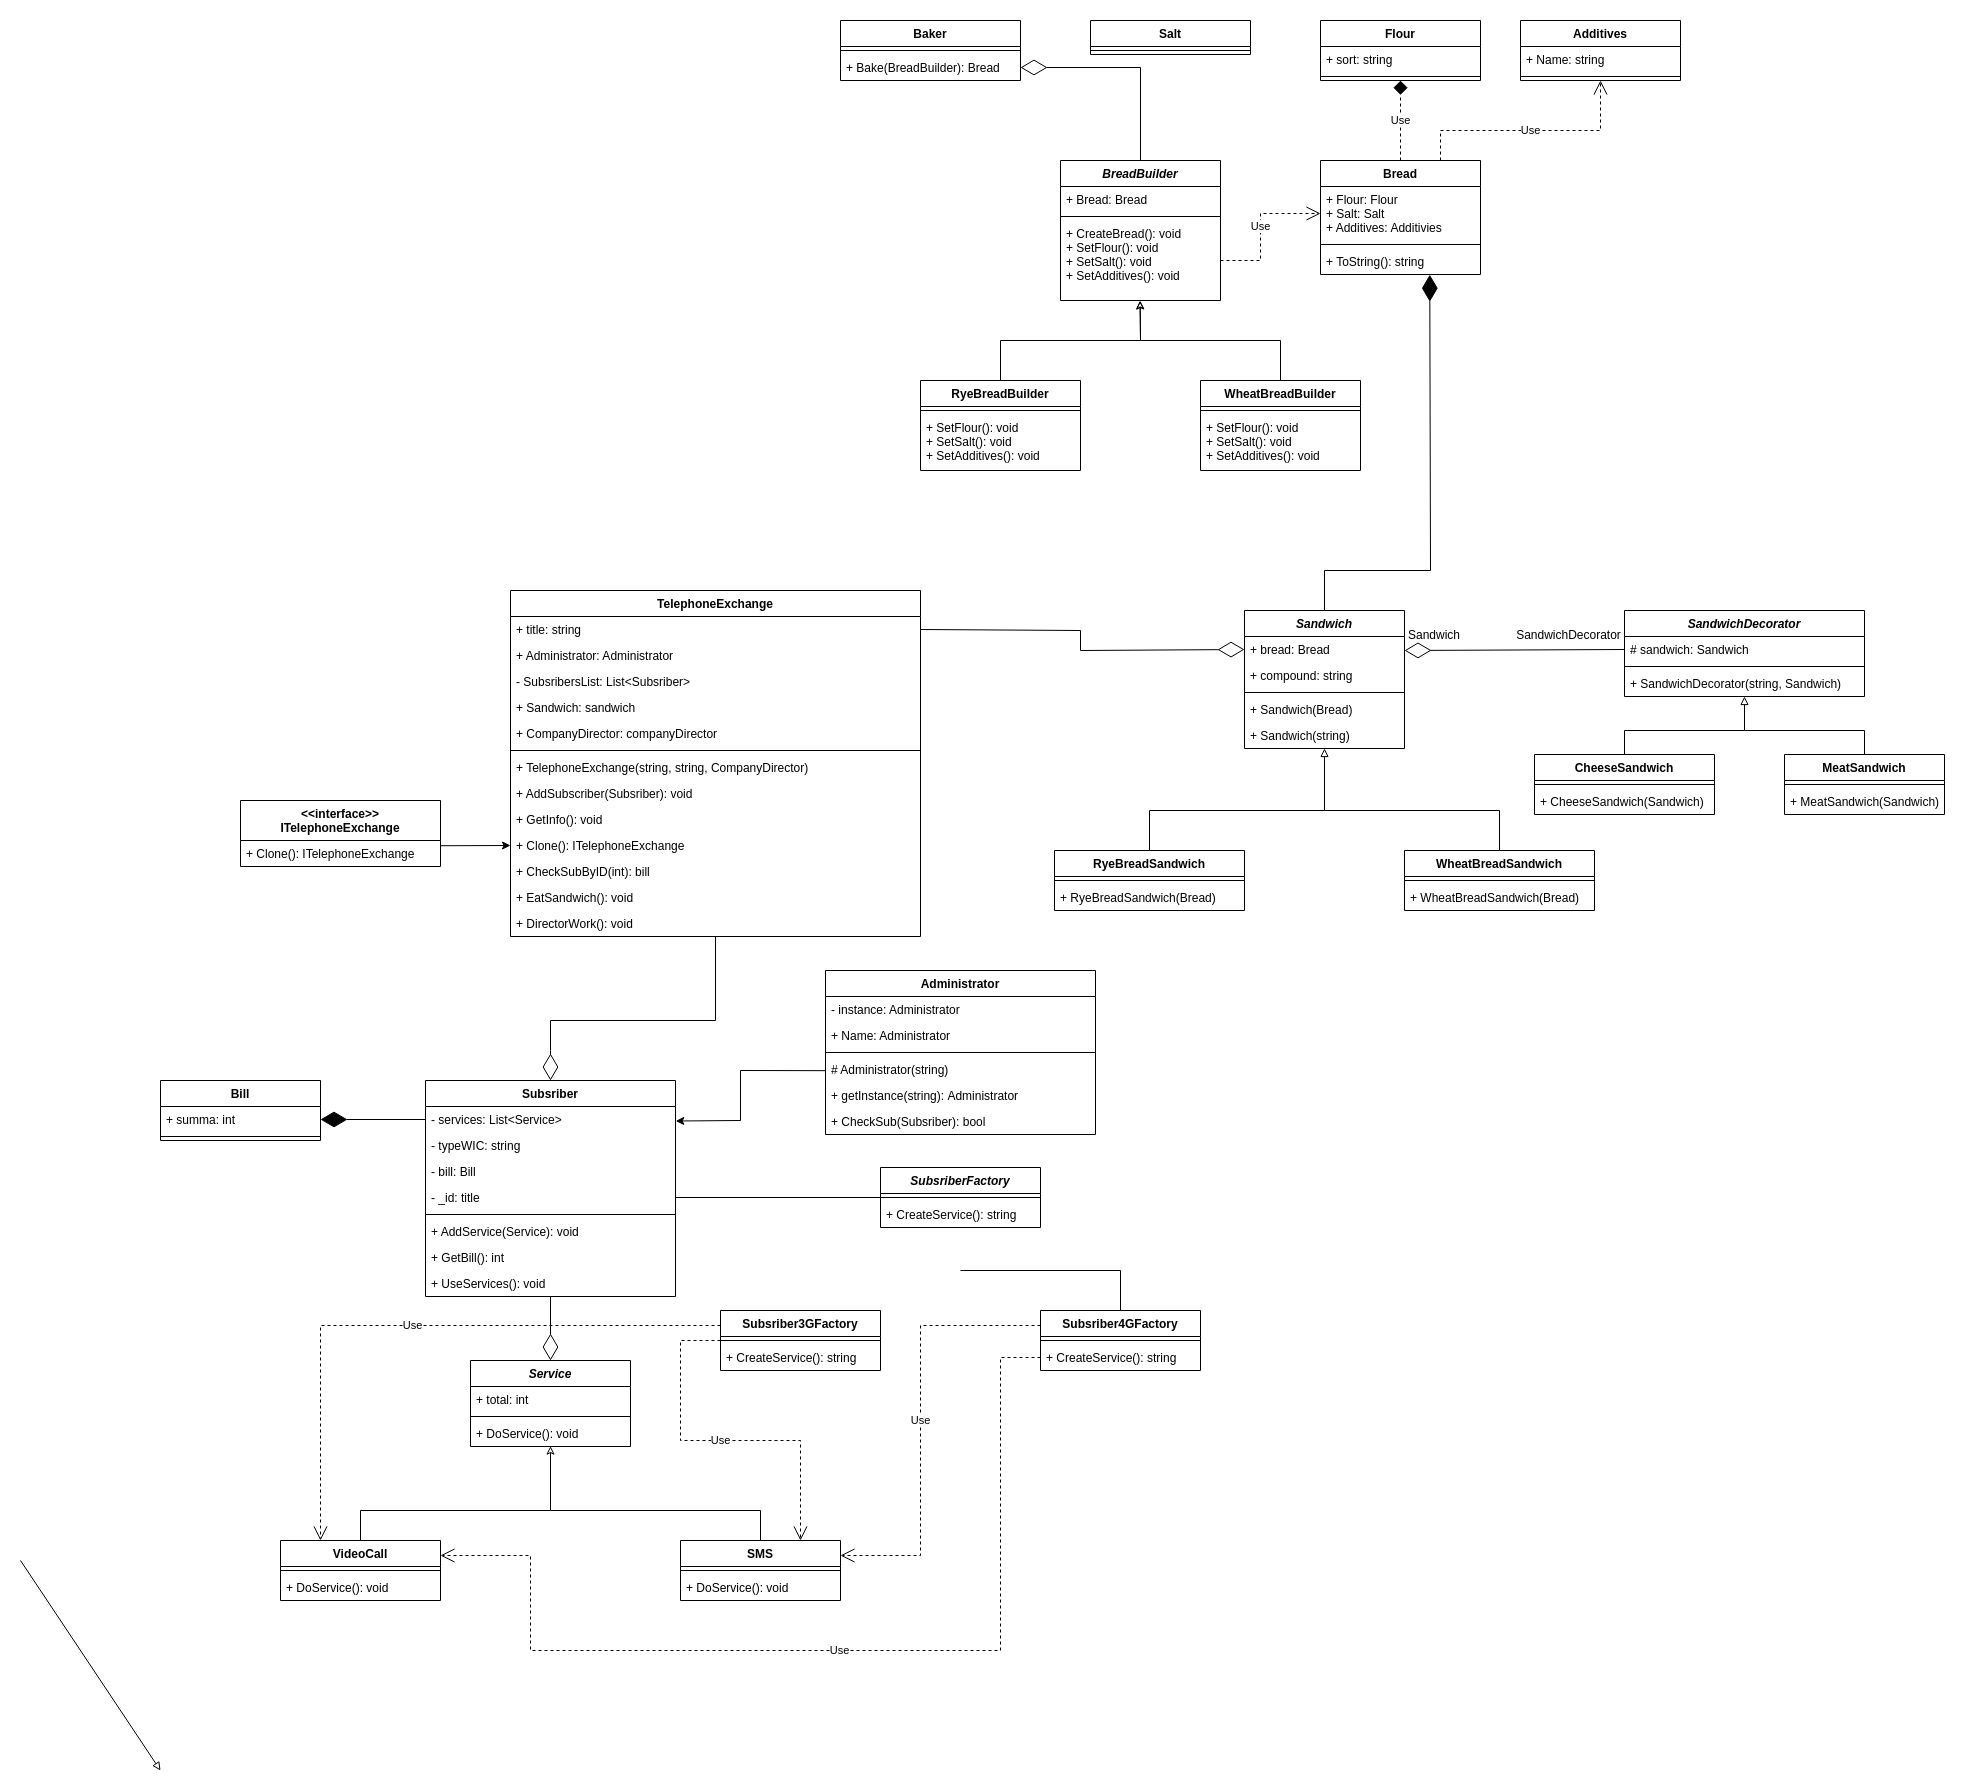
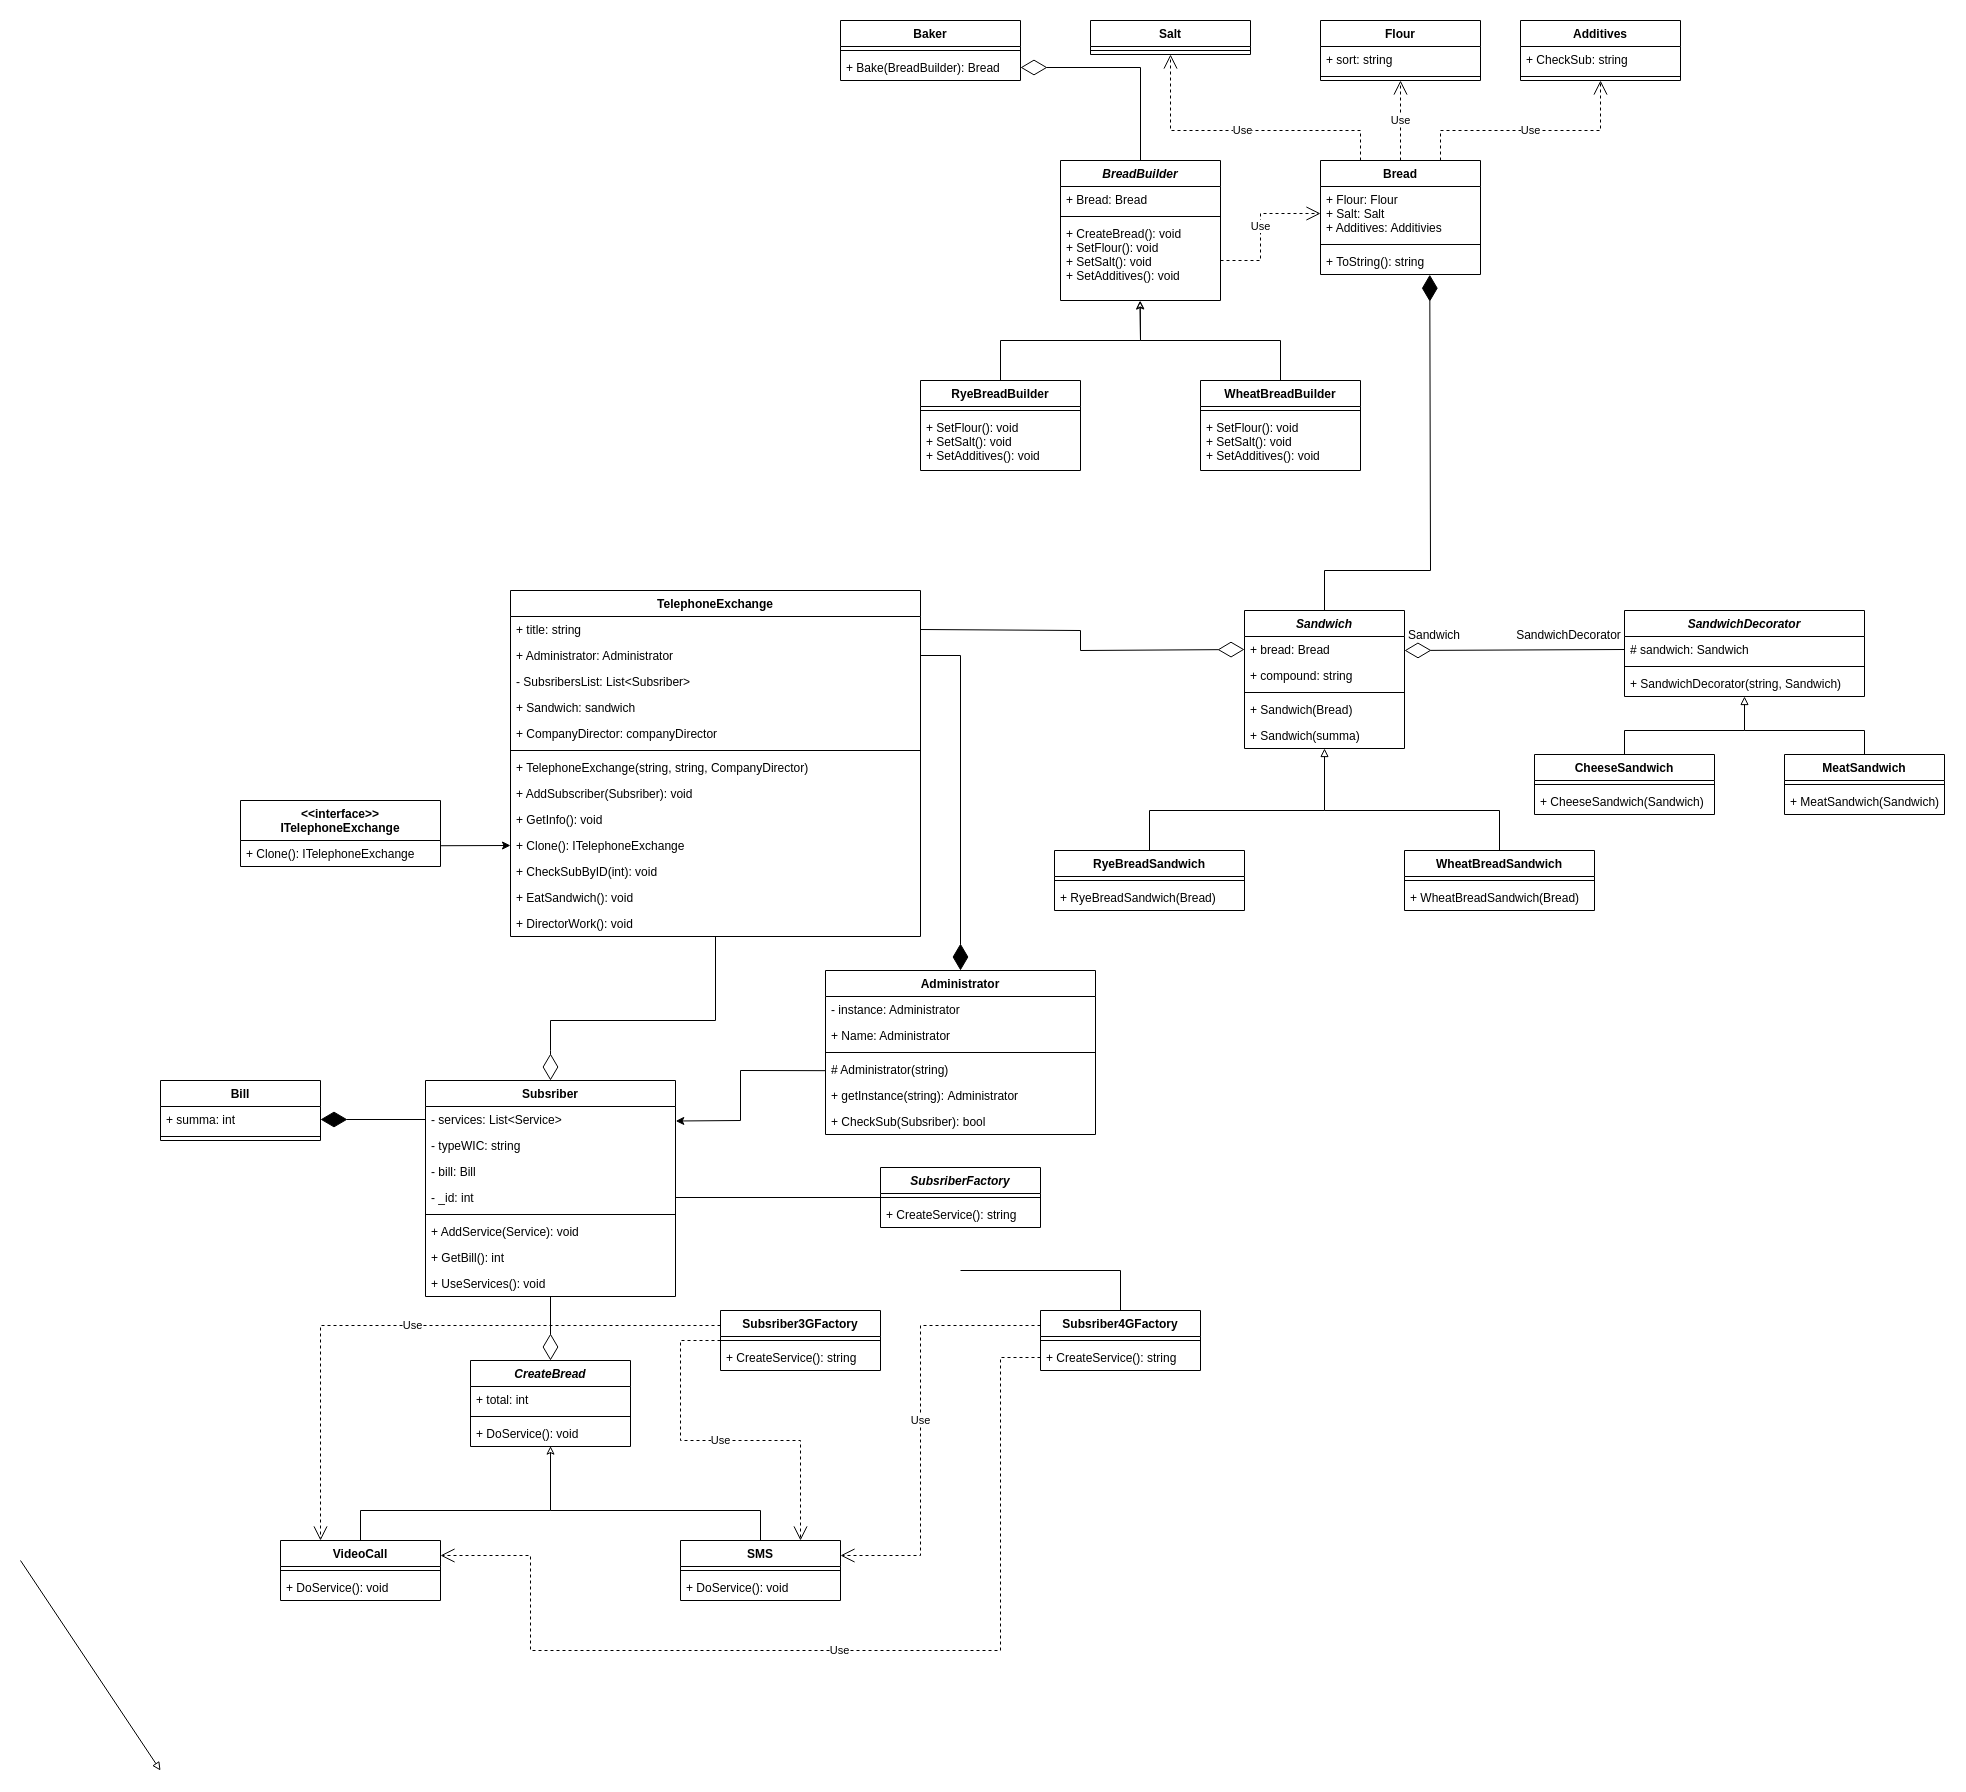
(1567, 60) -> (1580, 60)
(1401, 95) -> (1401, 89)
none -> (1245, 131)
(1306, 736) -> (1304, 736)
none -> (961, 781)
(589, 872) -> (592, 872)
(462, 1198) -> (457, 1198)
(550, 1374) -> (550, 1374)
